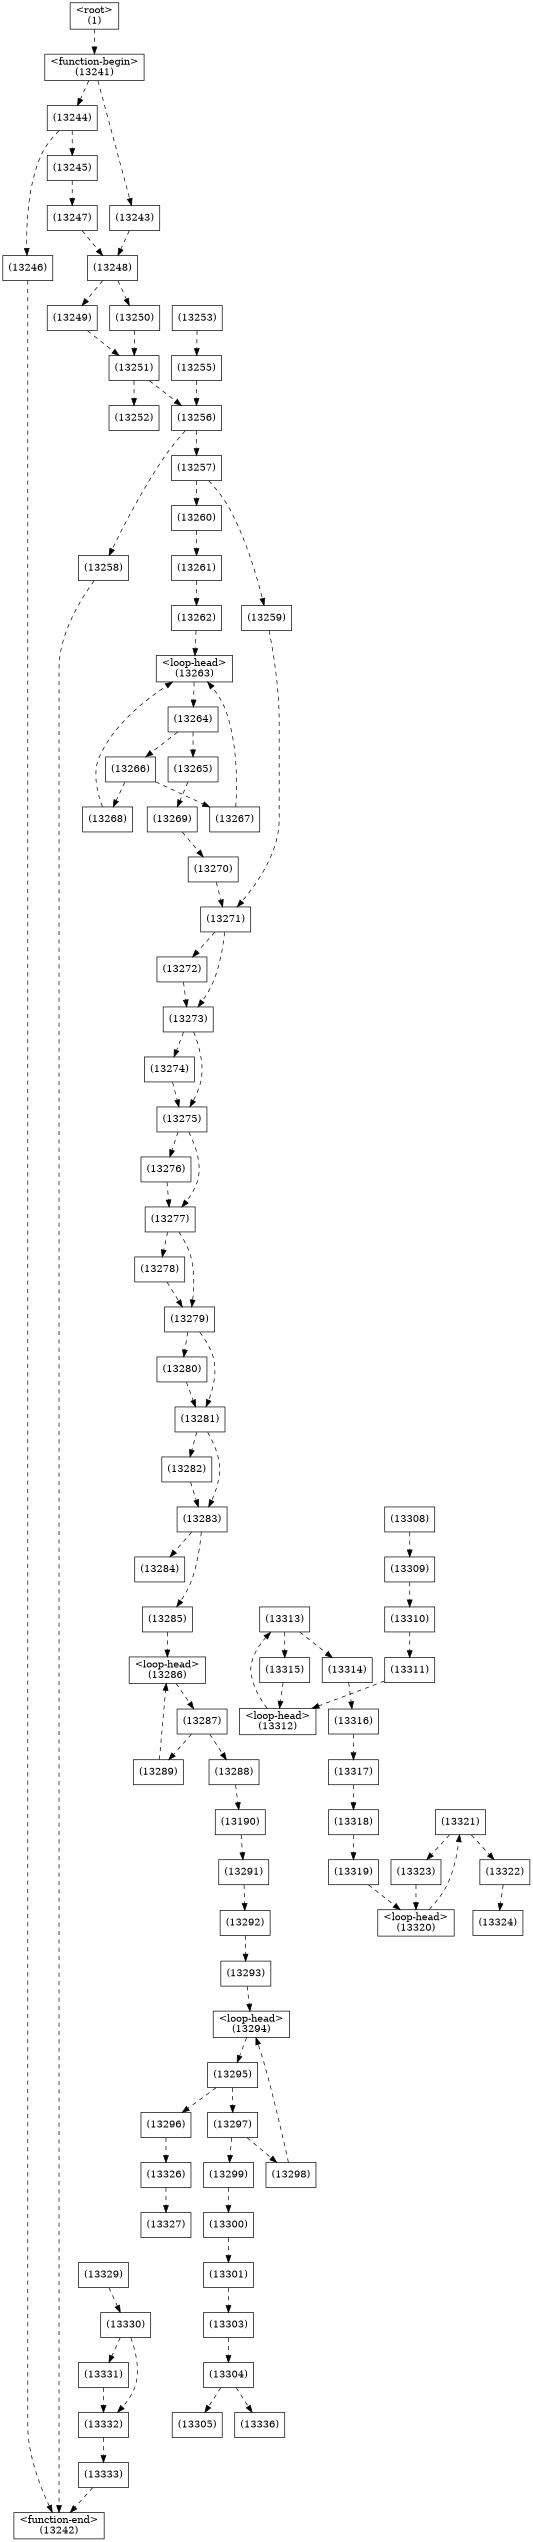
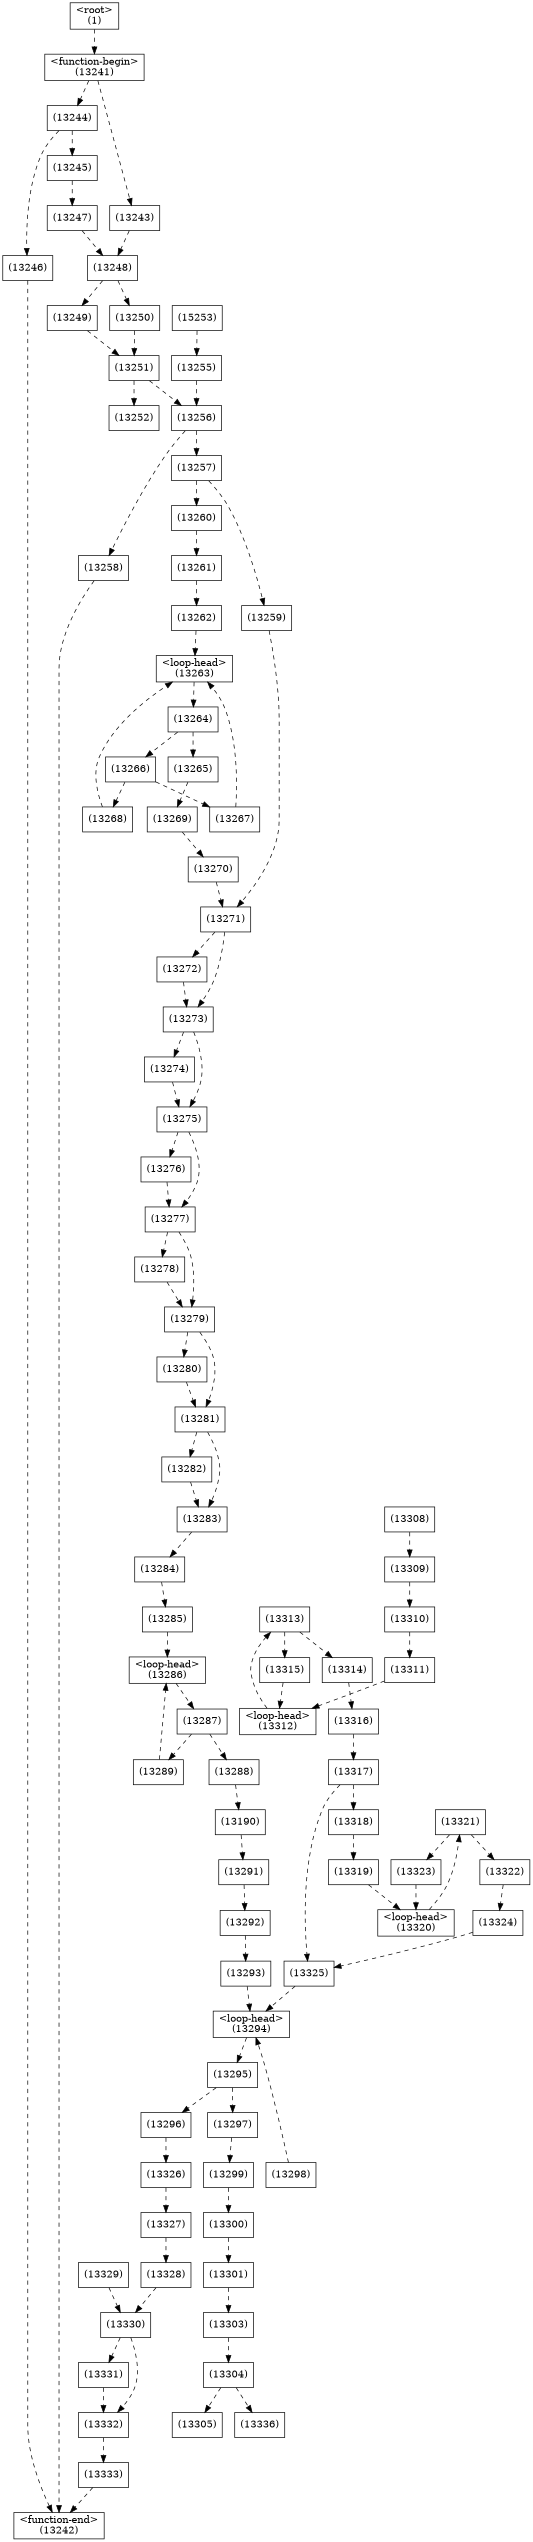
(197, 318) -> (197, 318)
(195, 1568) -> (163, 1591)
none -> (309, 1974)
(259, 2148) -> none
none -> (166, 2275)
